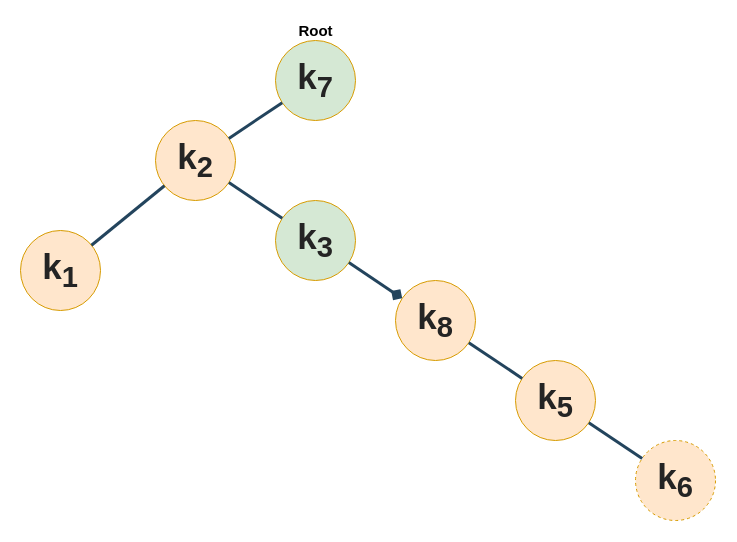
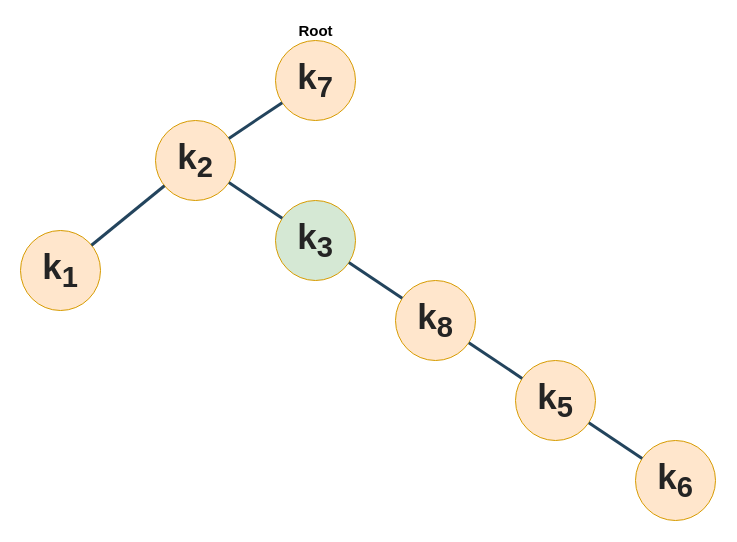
(316, 81) -> (316, 81)
(392, 292) -> (397, 295)
(676, 481) -> (676, 481)
